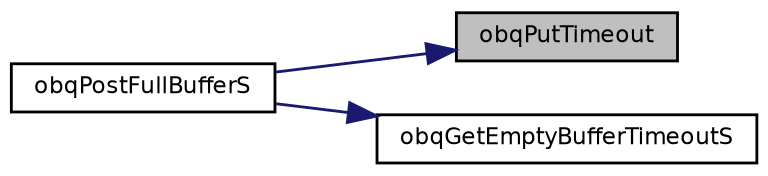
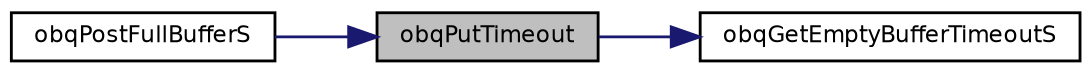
(312, 108) -> (635, 37)
